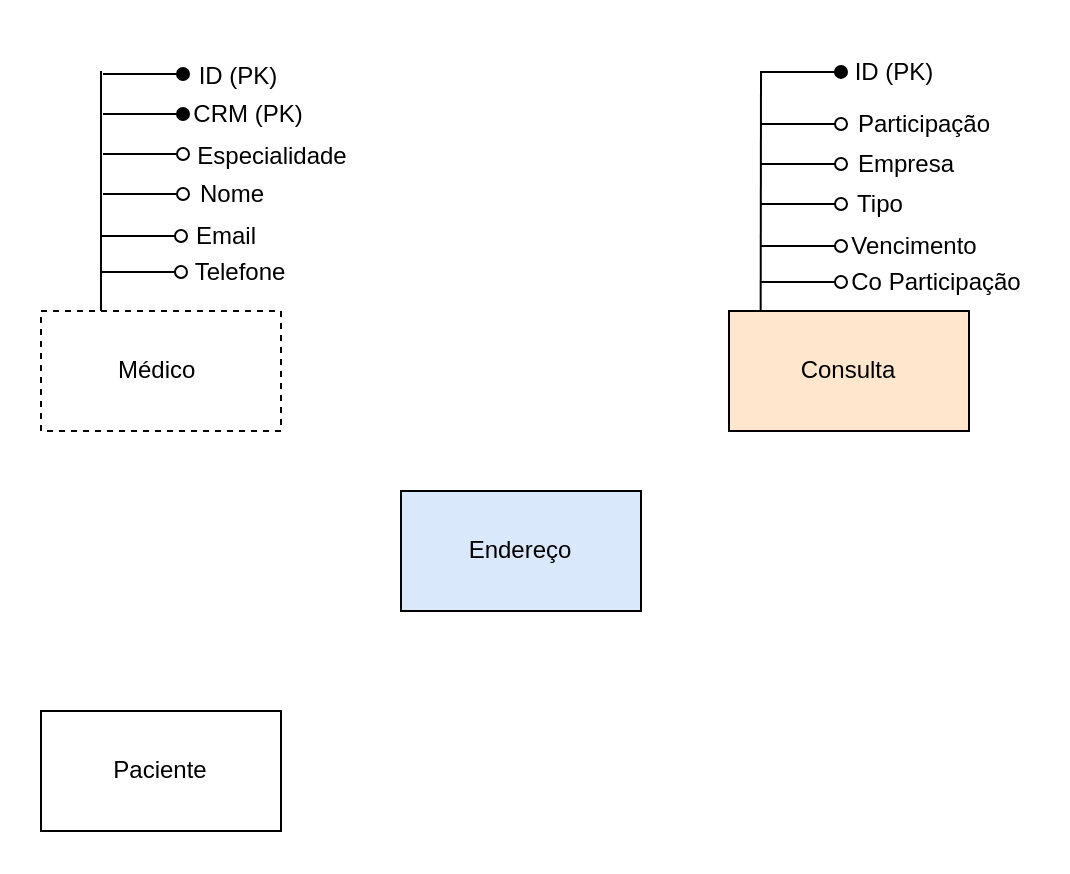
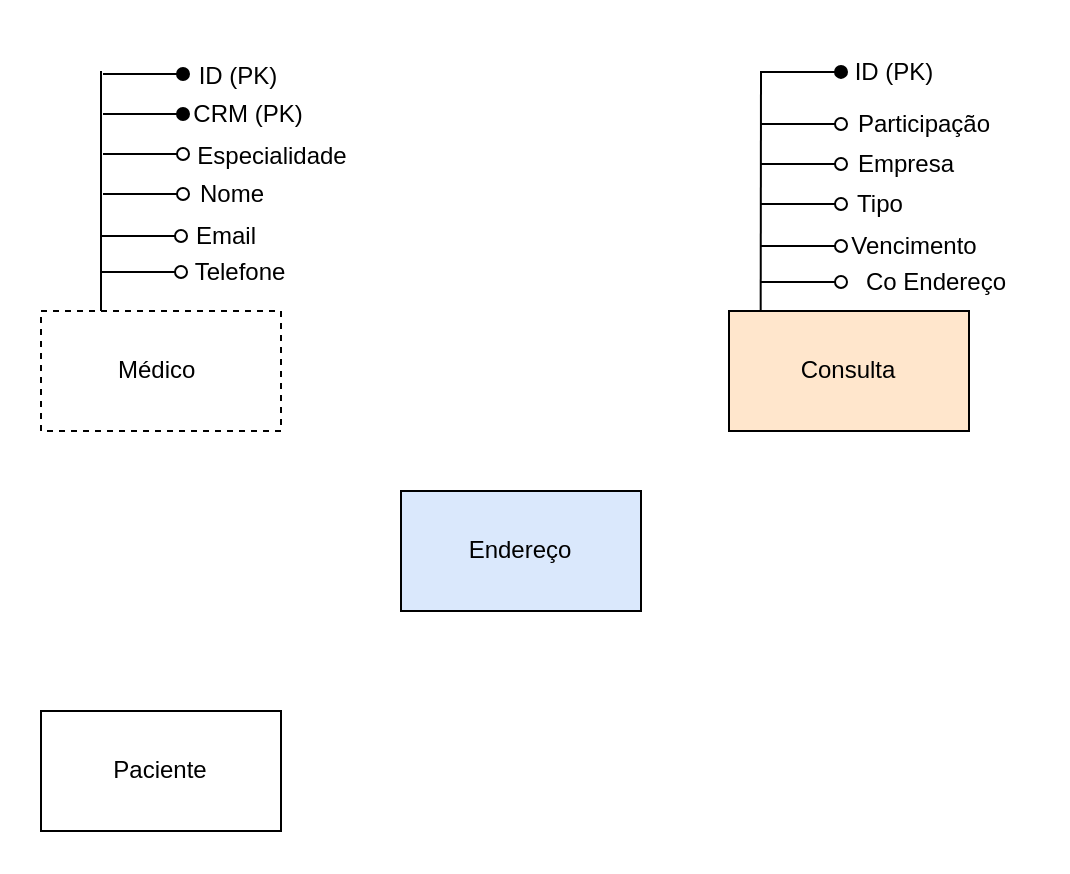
(937, 283) -> (937, 283)
